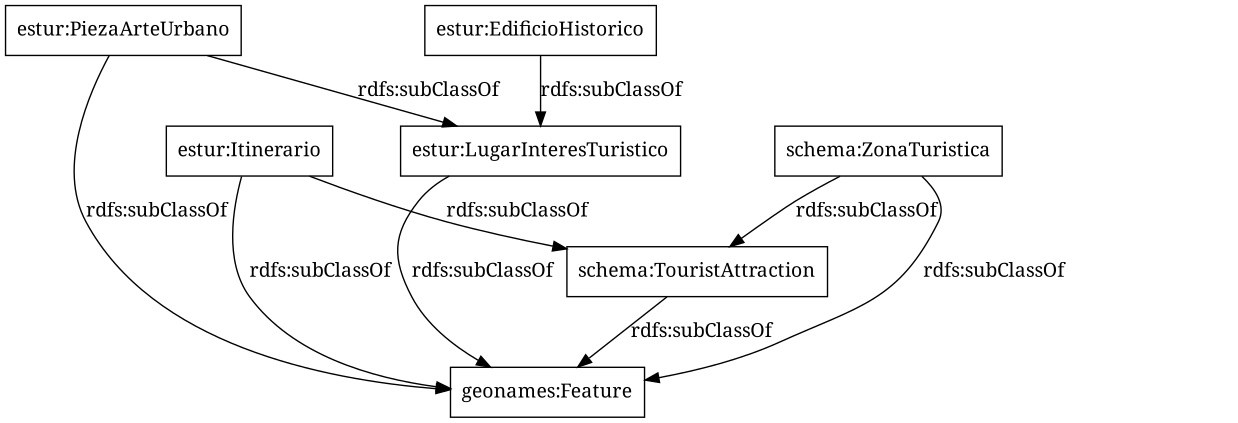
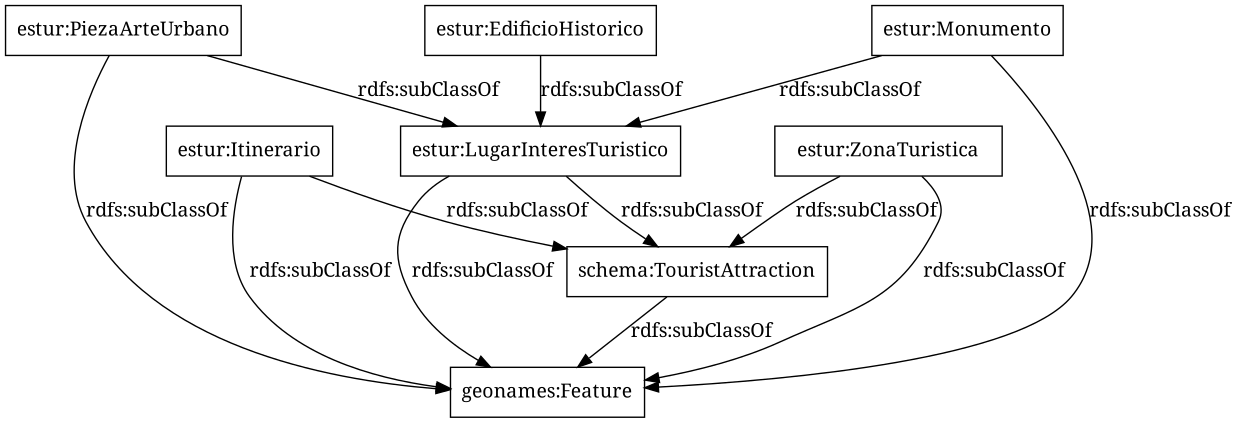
none -> (968, 30)
(888, 151) -> (888, 151)
none -> (605, 209)
